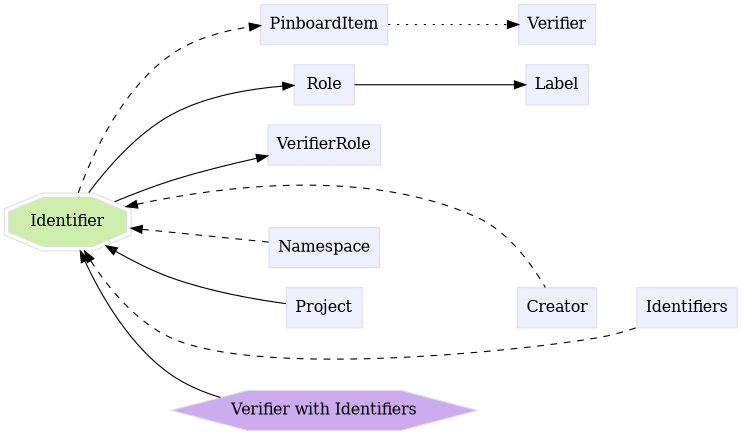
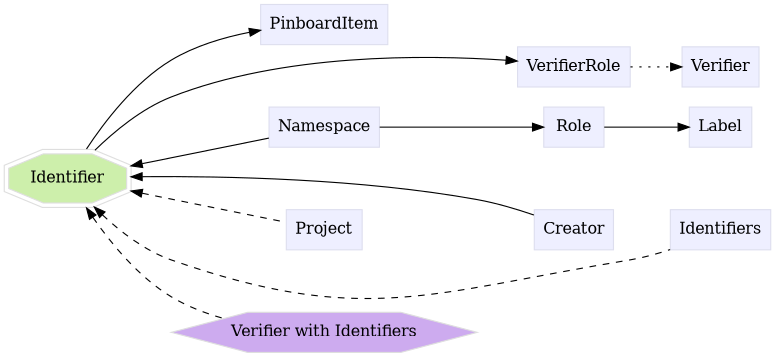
(448, 25) -> (650, 67)
(140, 83) -> (155, 72)
(172, 114) -> (456, 127)
(358, 188) -> (340, 183)
(206, 236) -> (206, 151)
(198, 286) -> (214, 208)
(138, 345) -> (149, 280)
